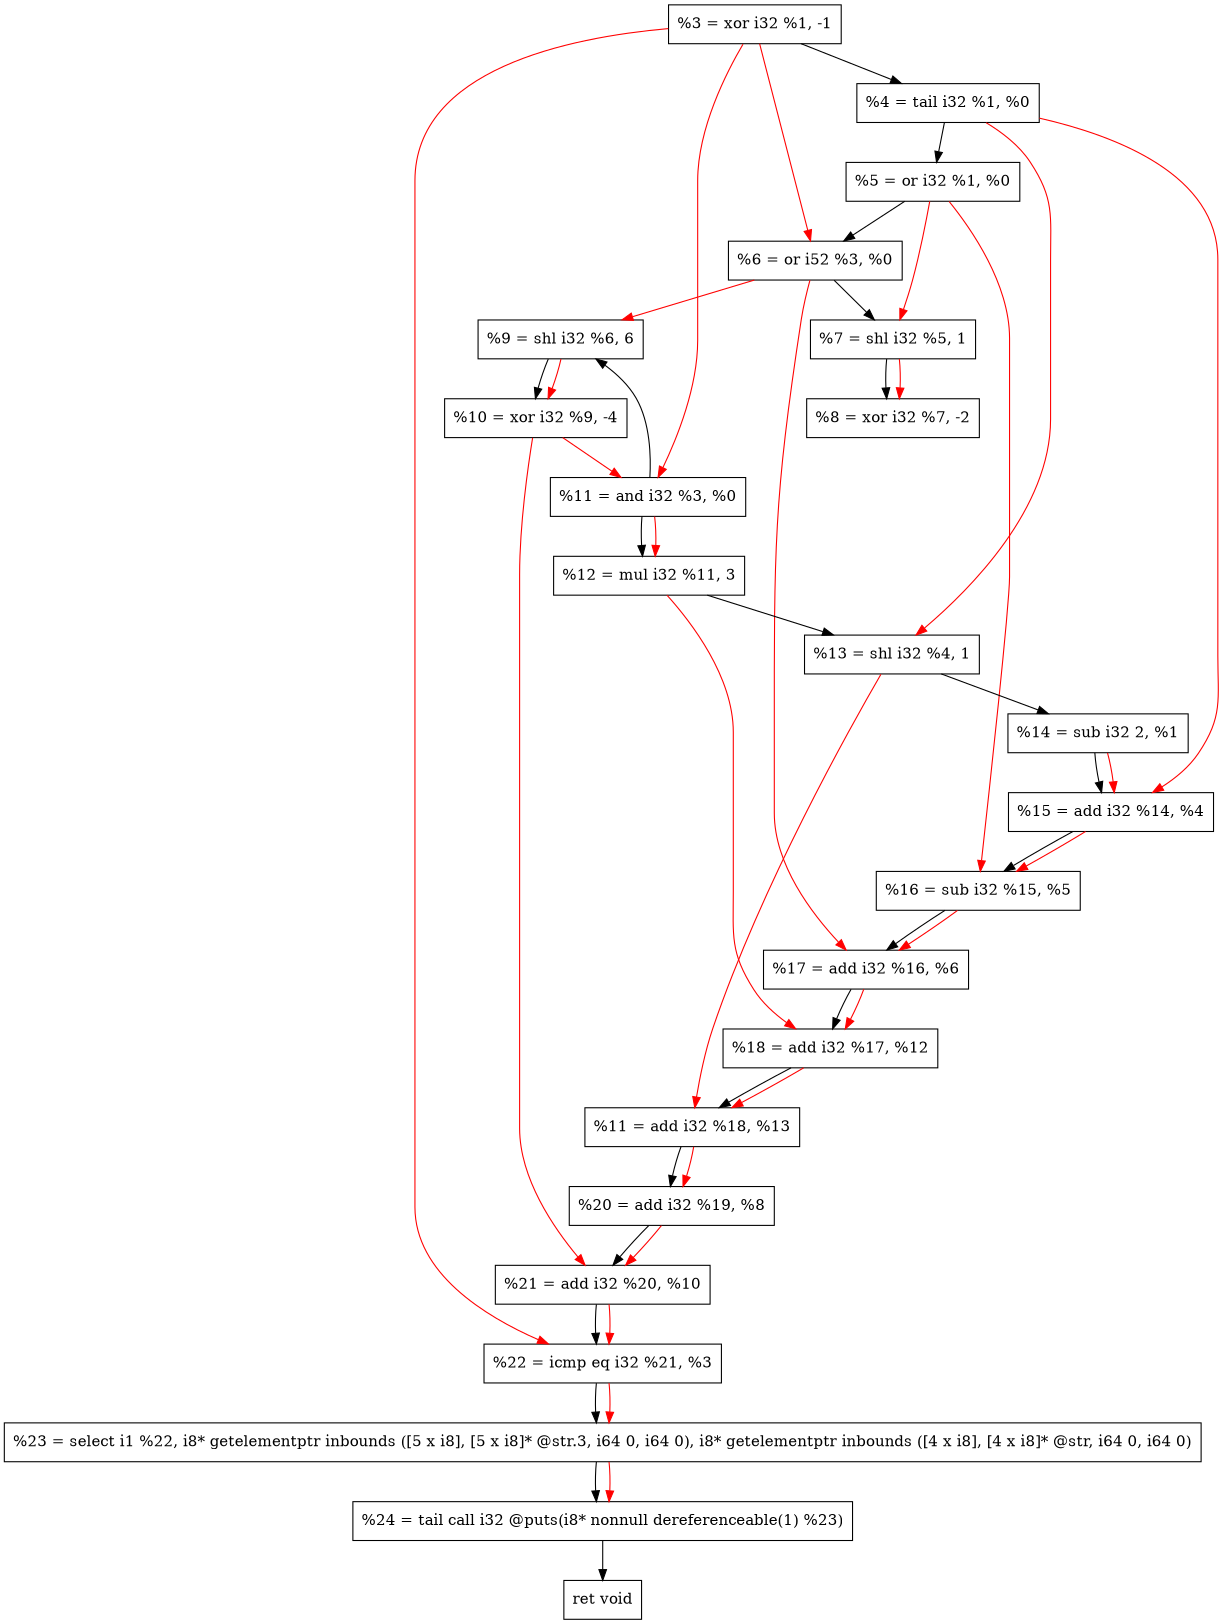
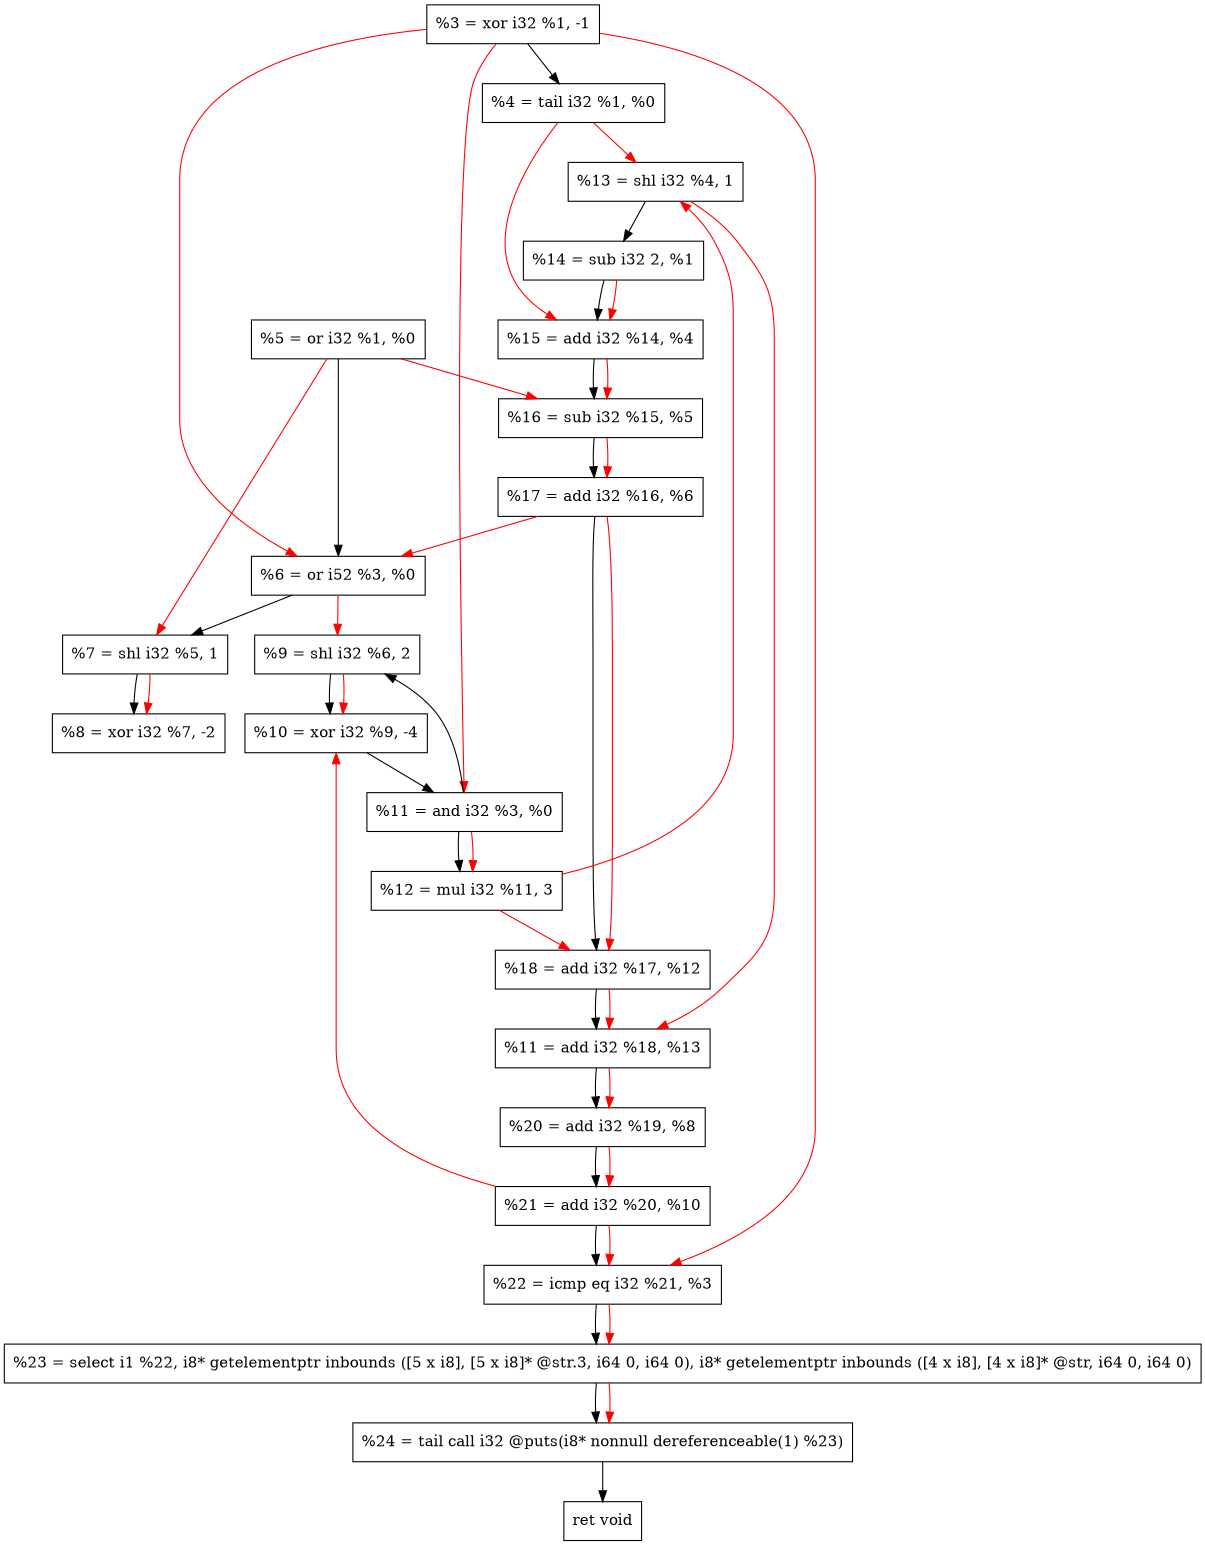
(942, 137) -> none
(561, 339) -> (337, 655)
(587, 454) -> (396, 770)
(775, 602) -> (475, 535)
(765, 613) -> (733, 584)
(520, 855) -> (336, 1020)
